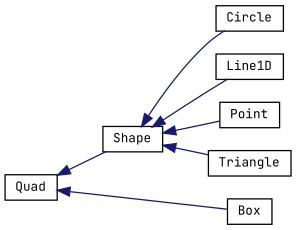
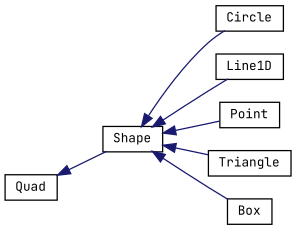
(149, 200) -> (195, 179)
